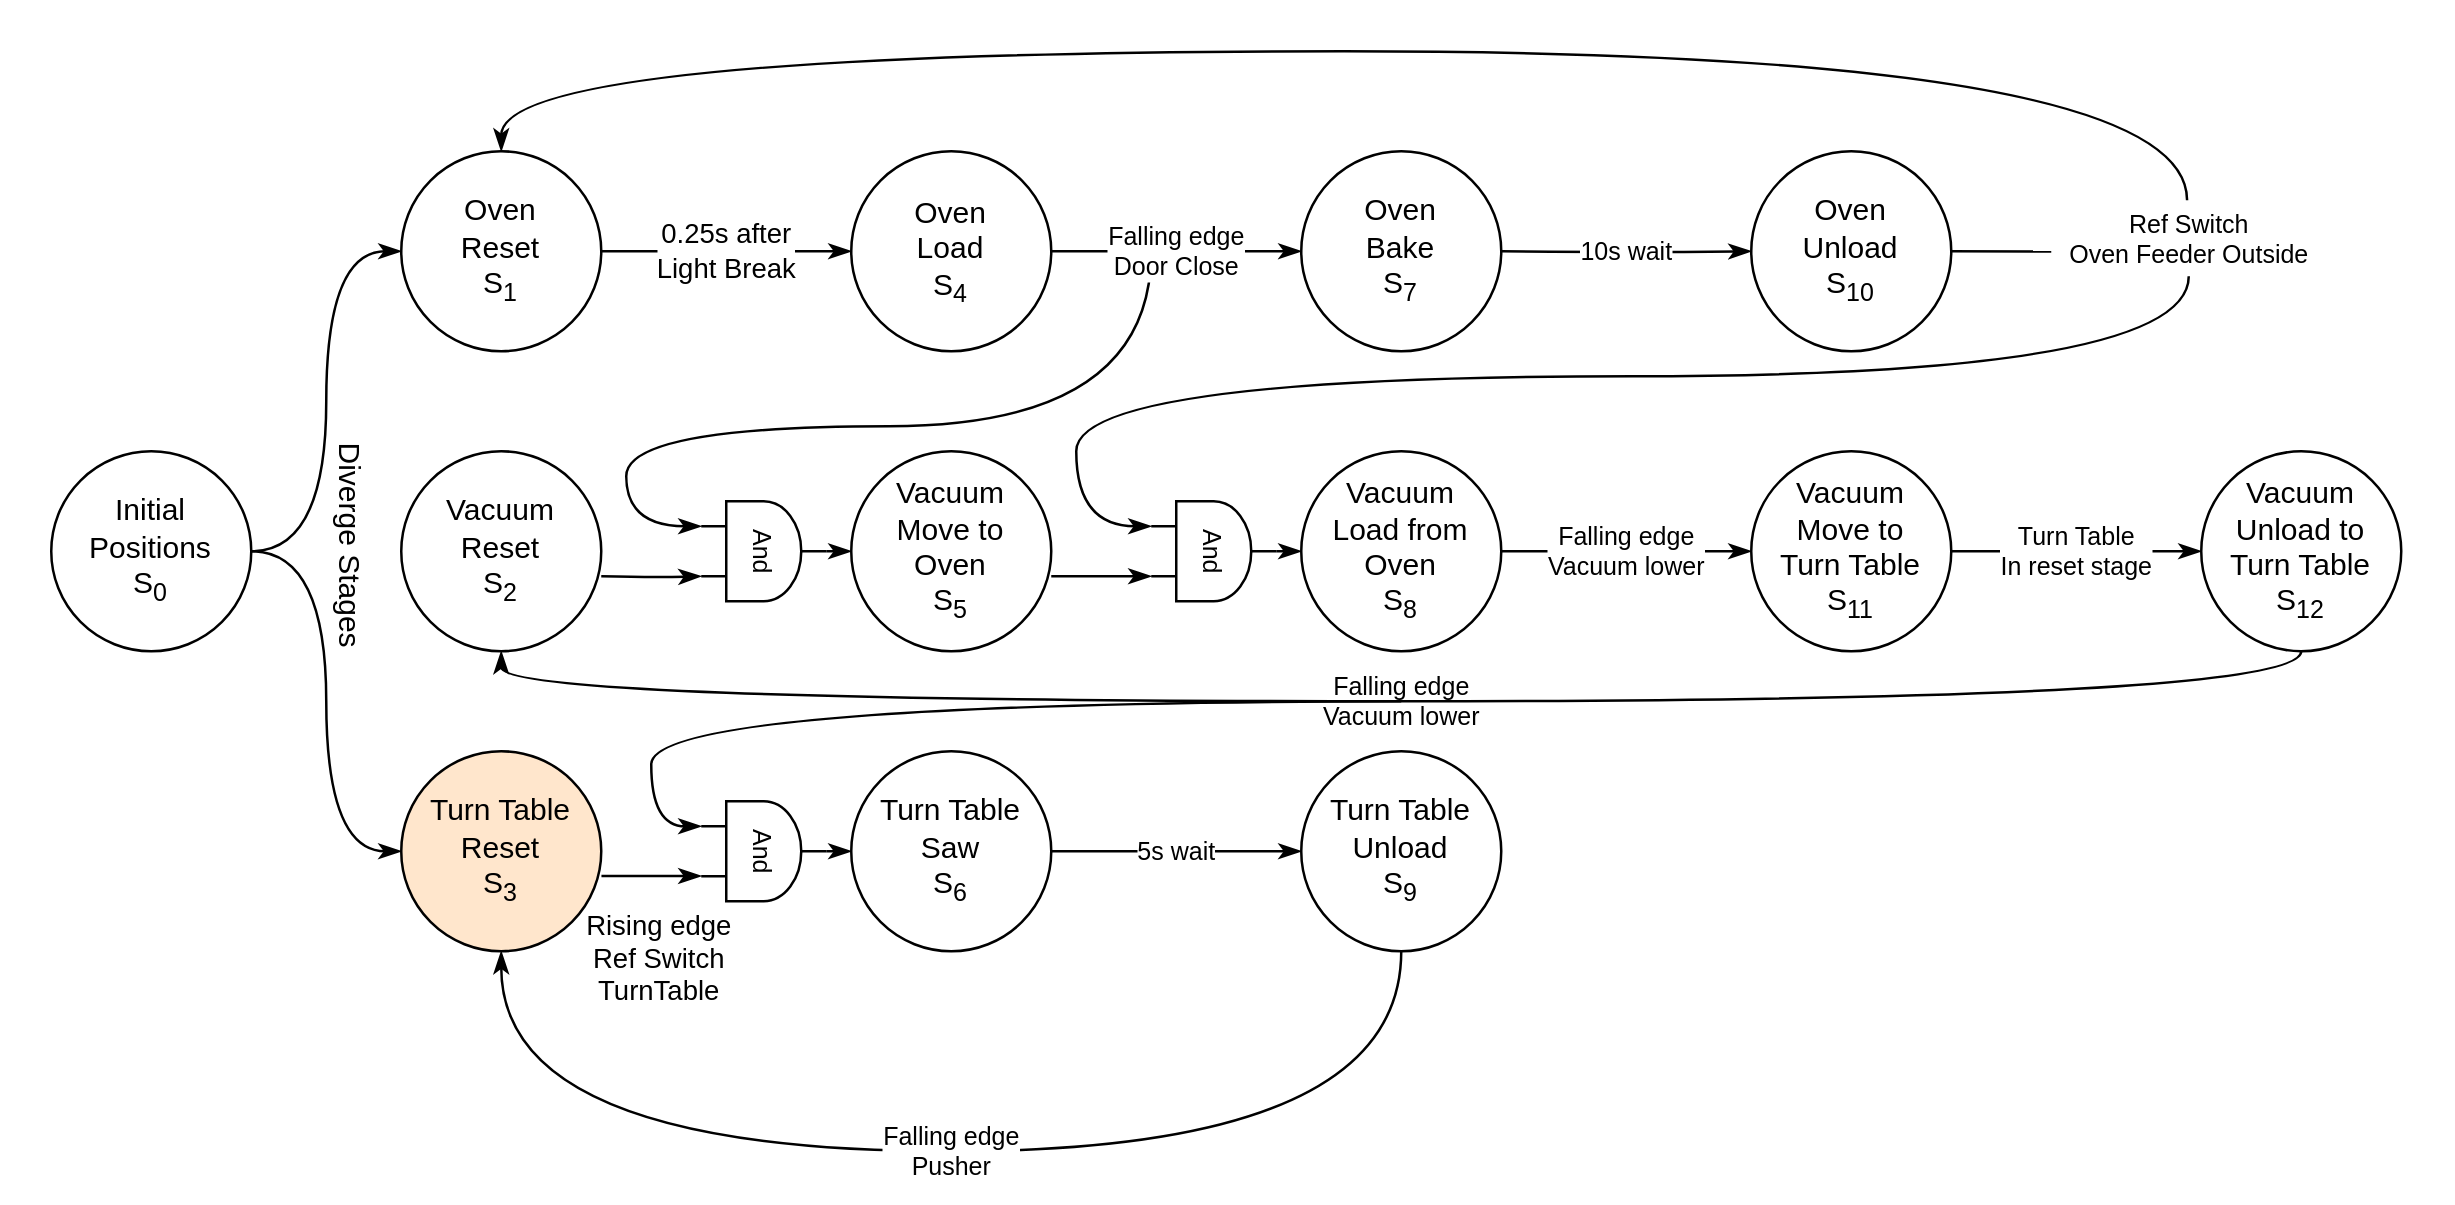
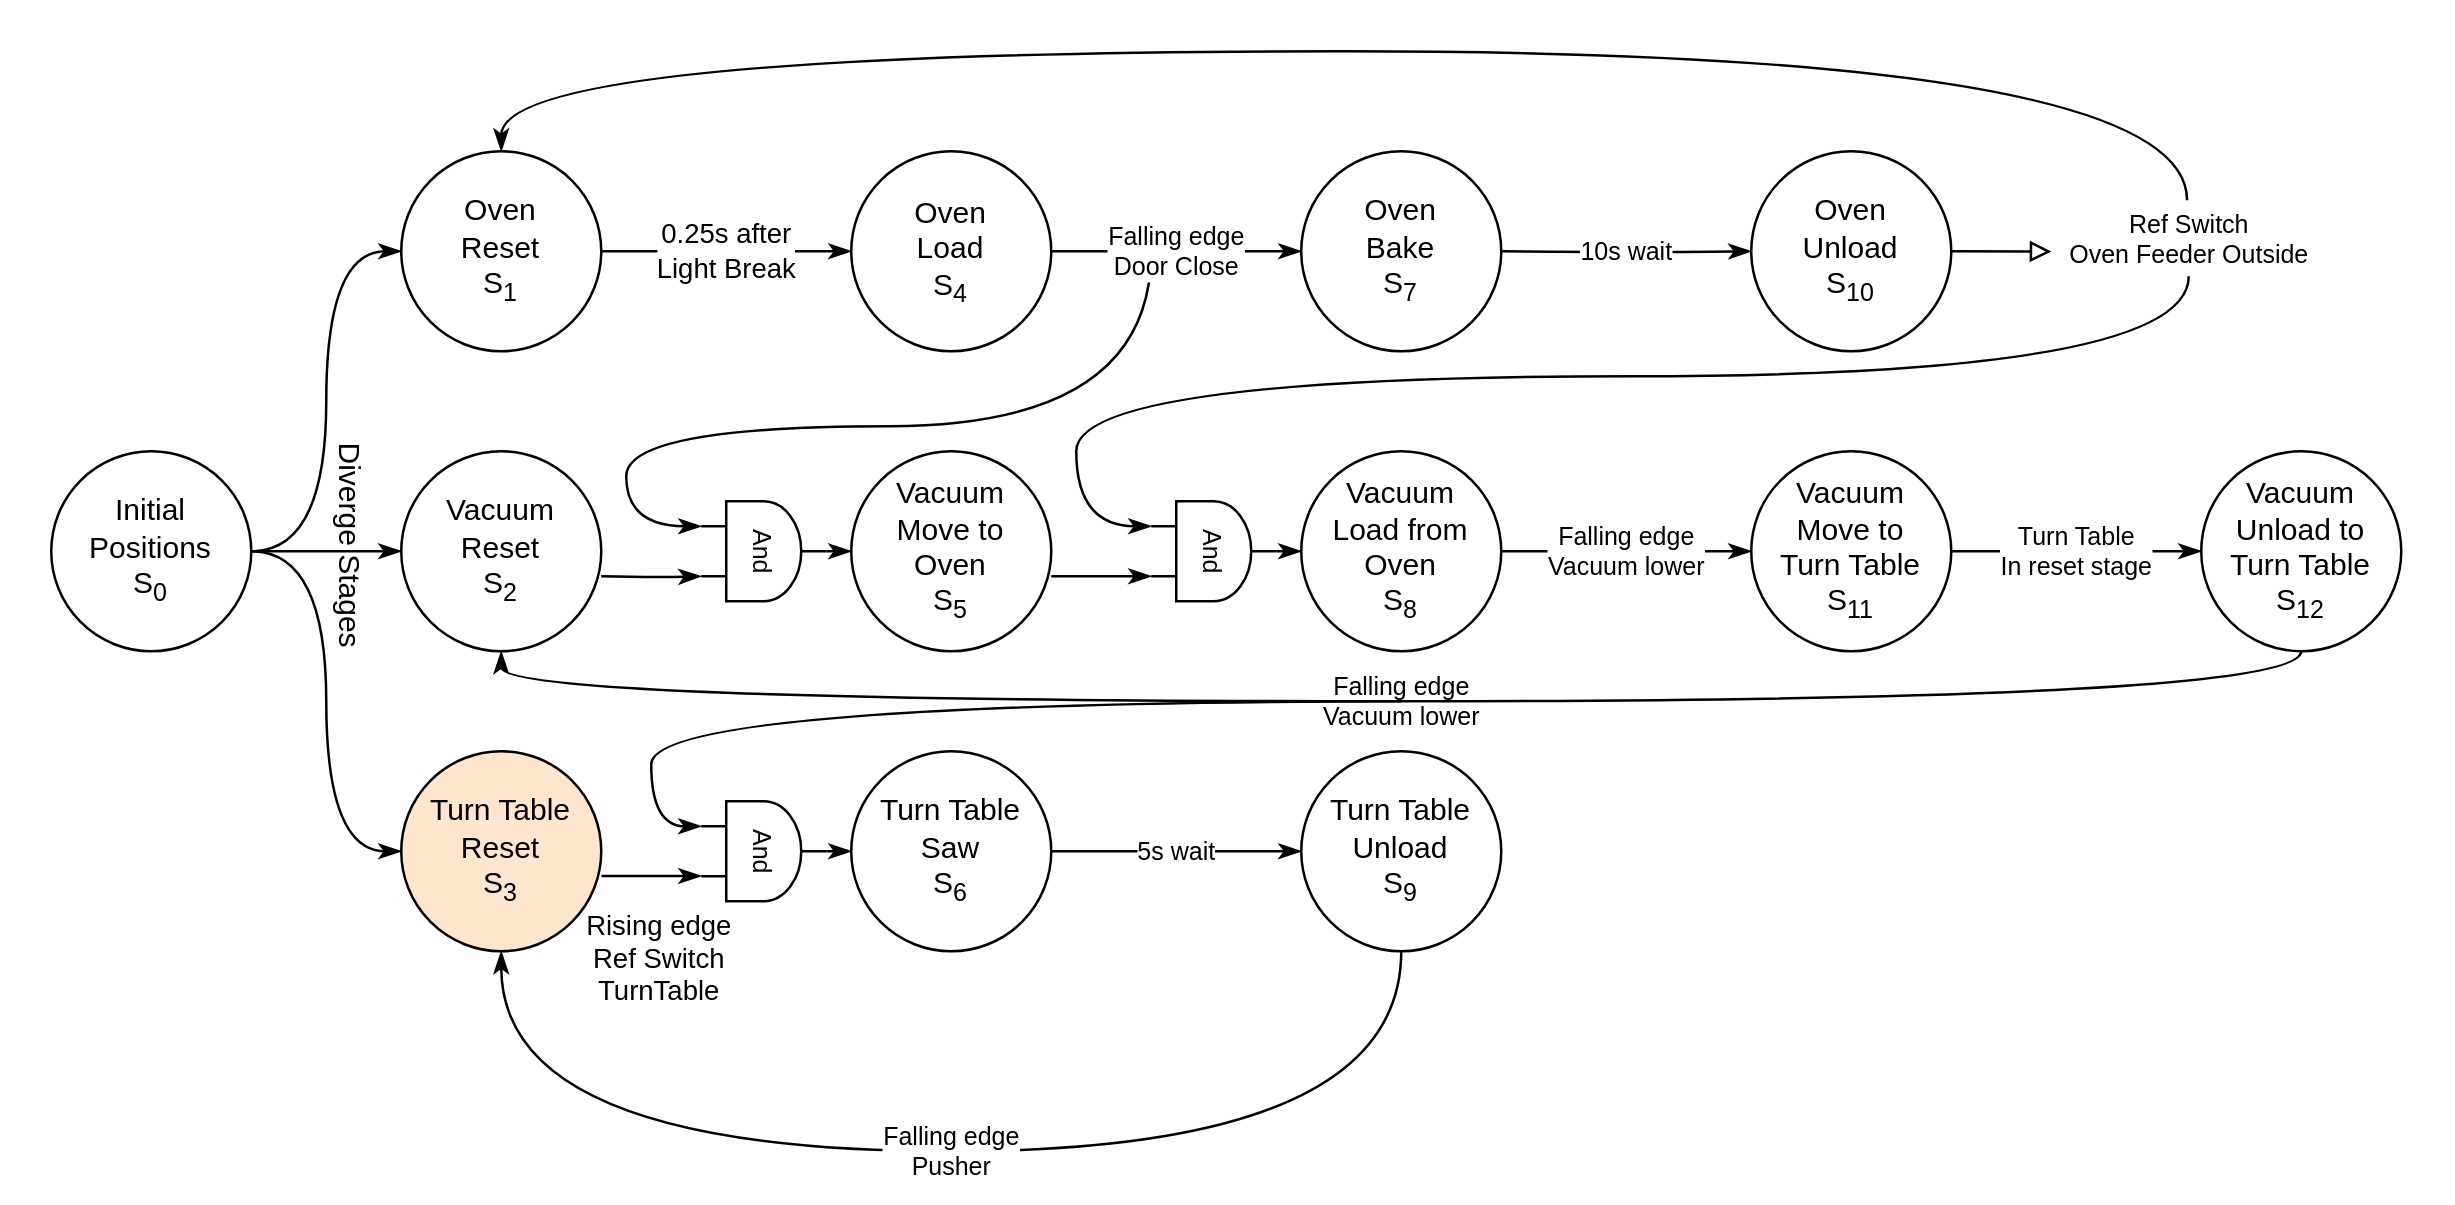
(2039, 252) -> (2029, 251)
none -> (329, 551)
